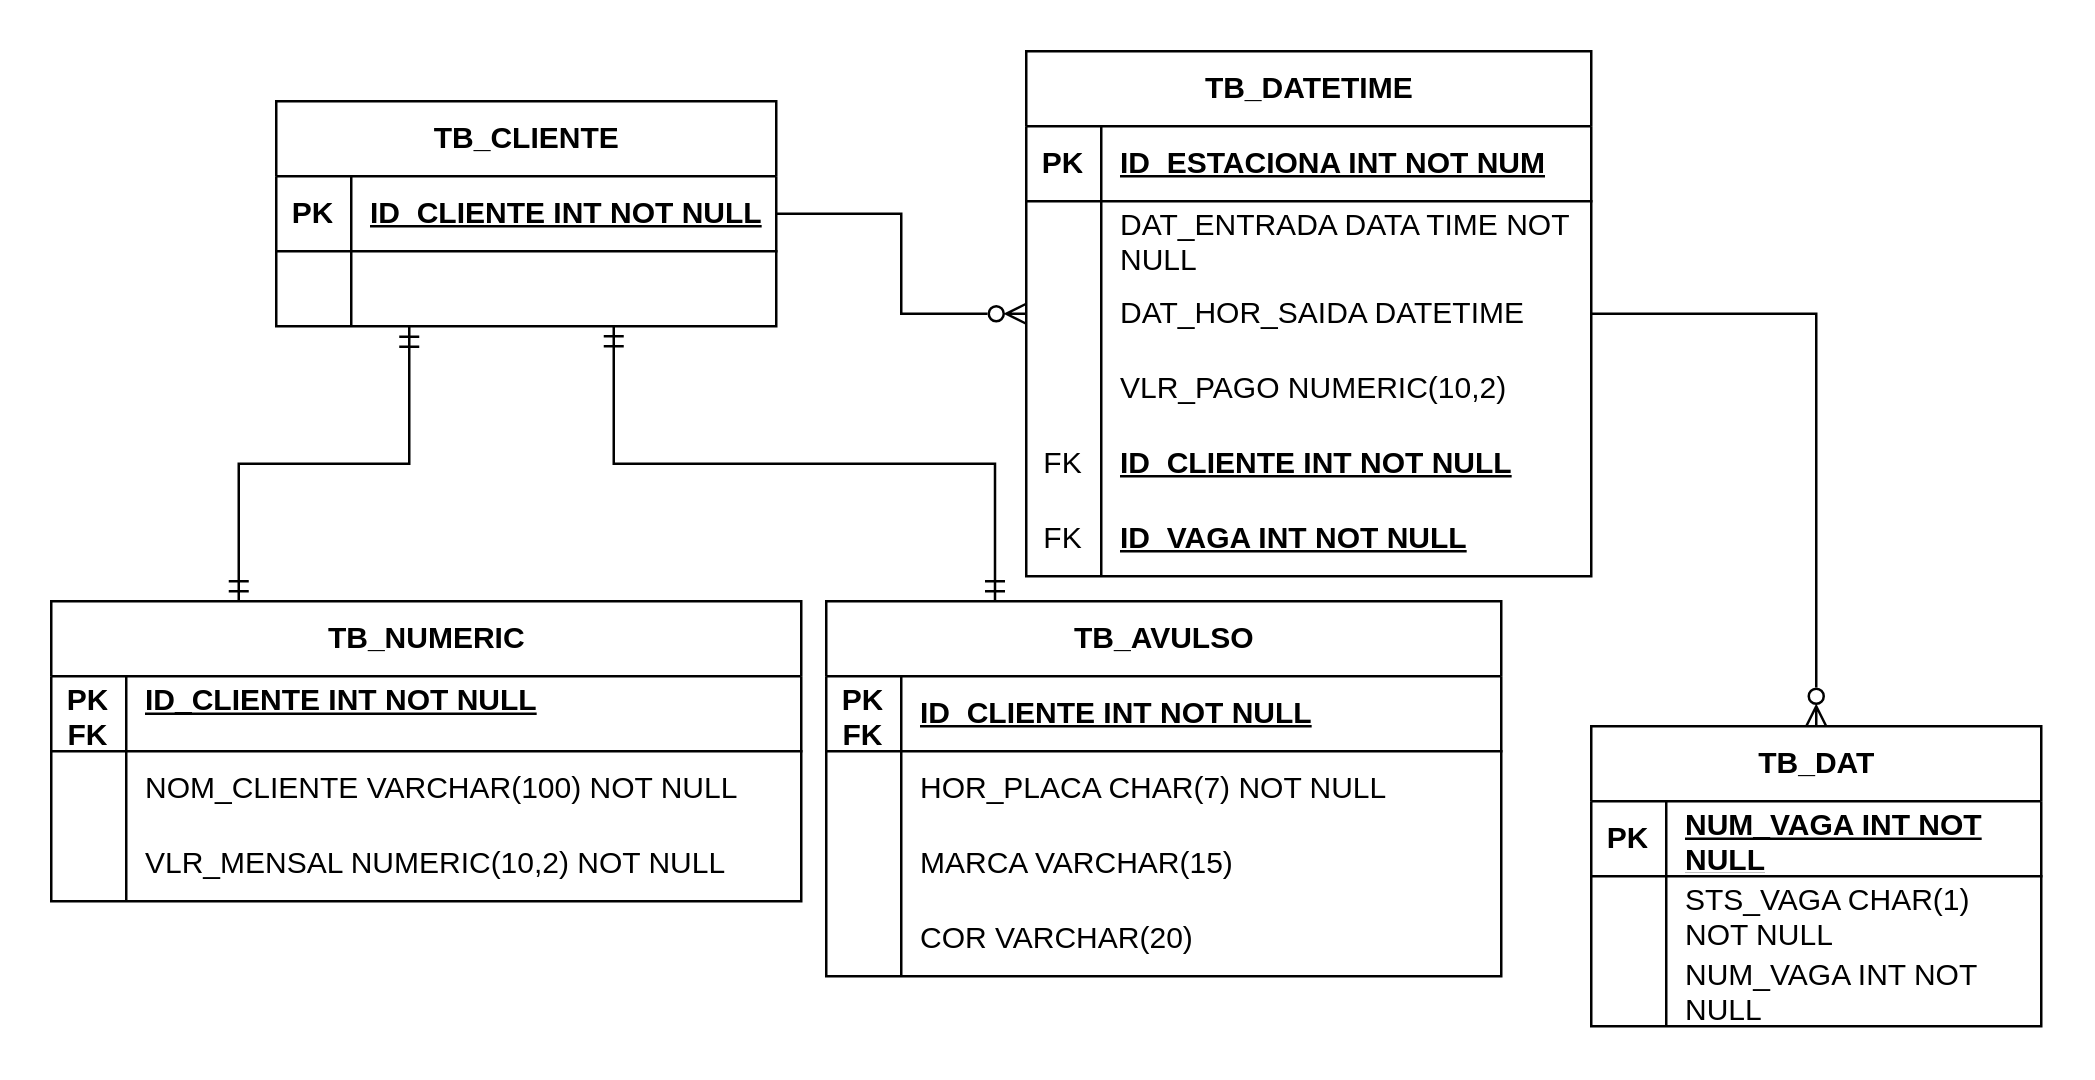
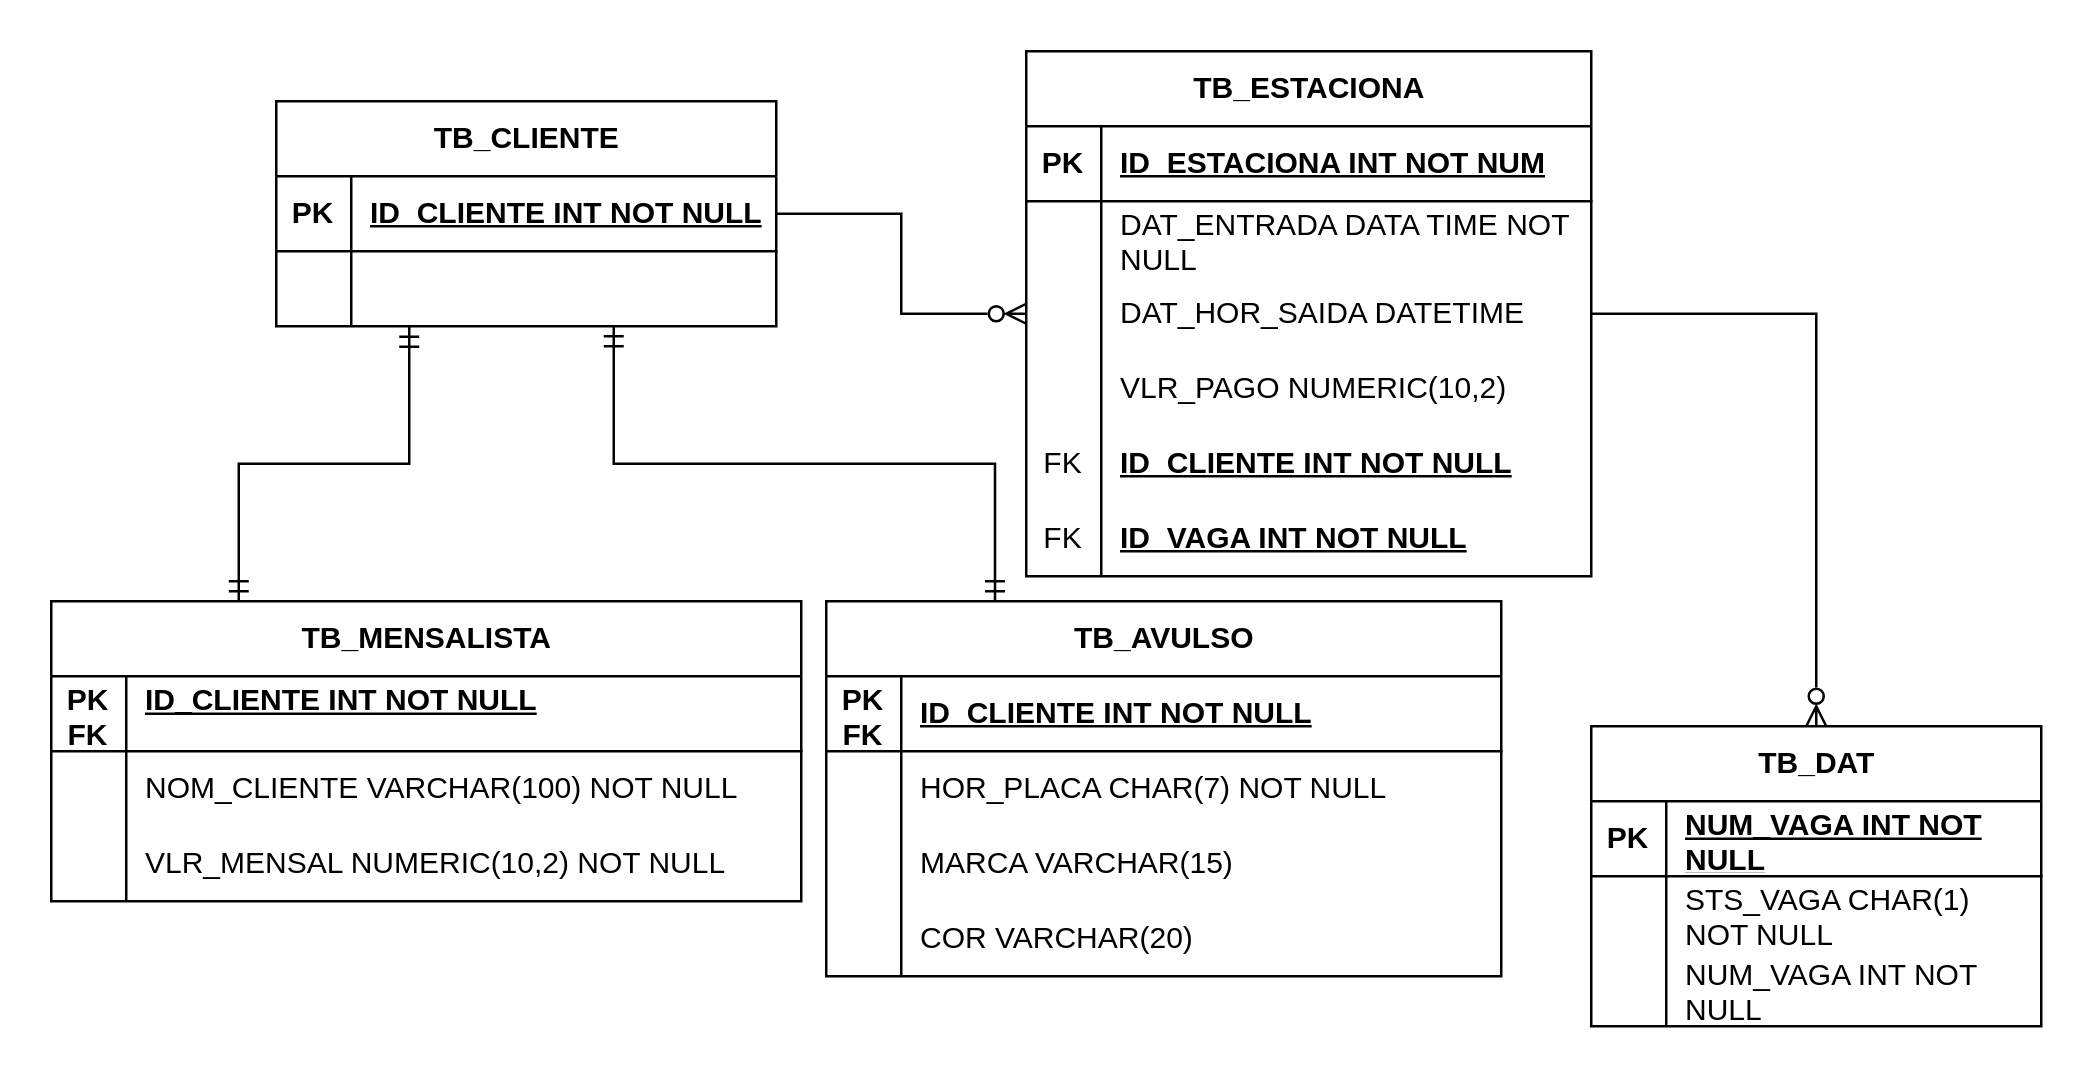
(1310, 89) -> (1310, 89)
(428, 639) -> (428, 639)
